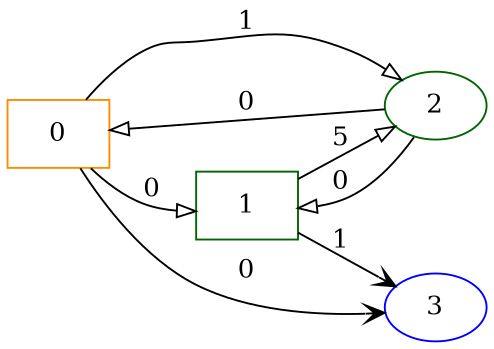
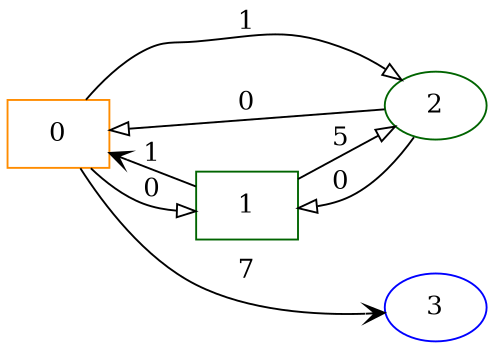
(338, 255) -> (161, 173)
(247, 271) -> (247, 271)
